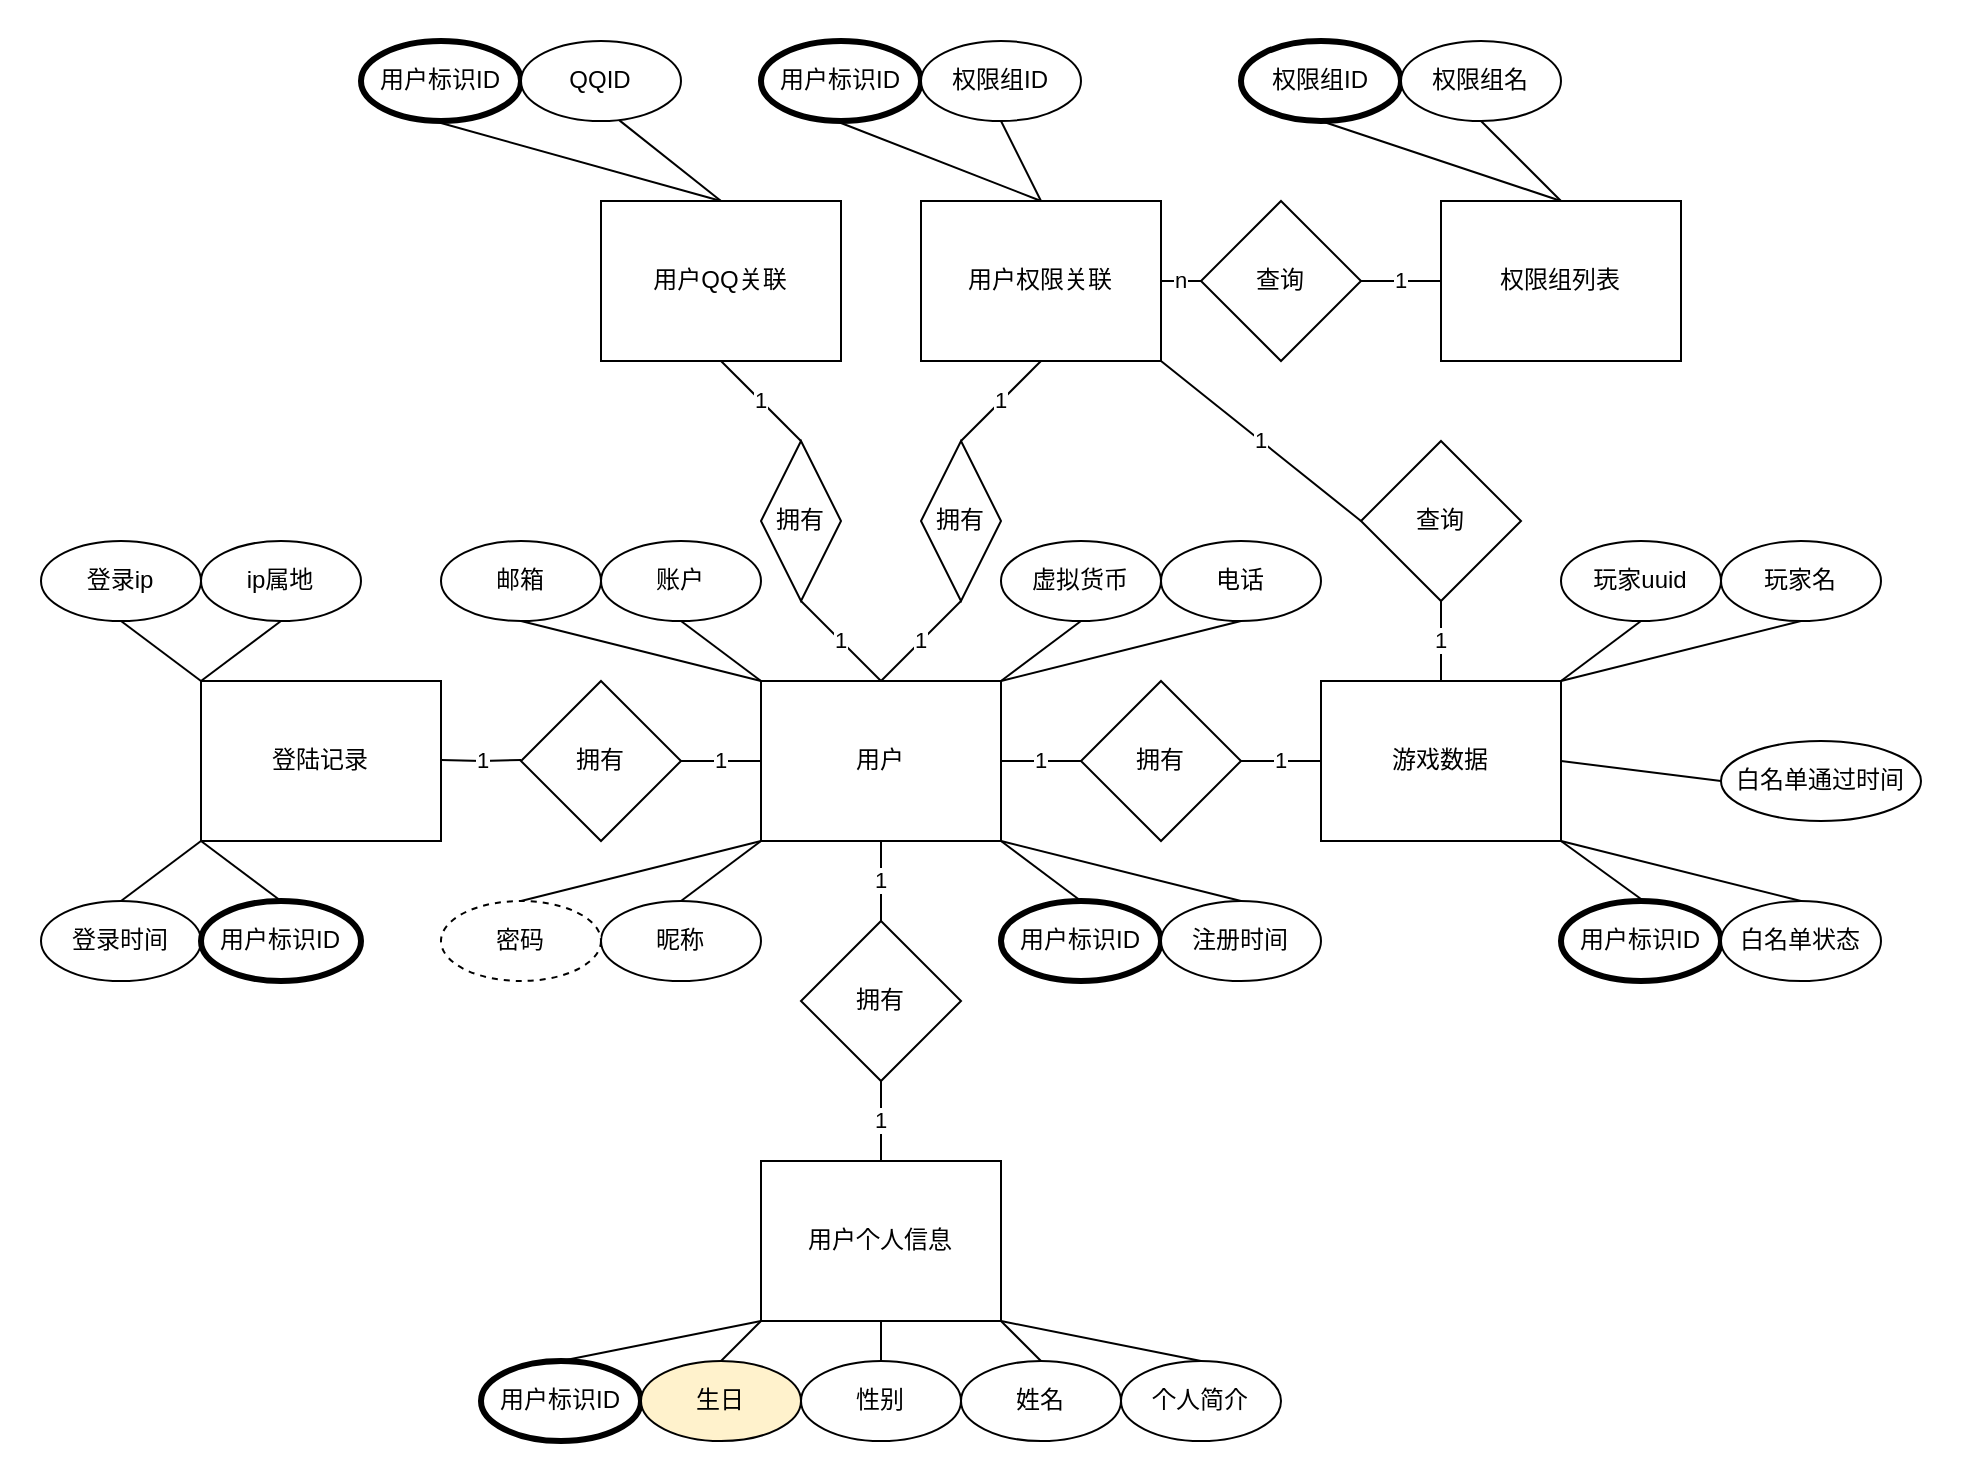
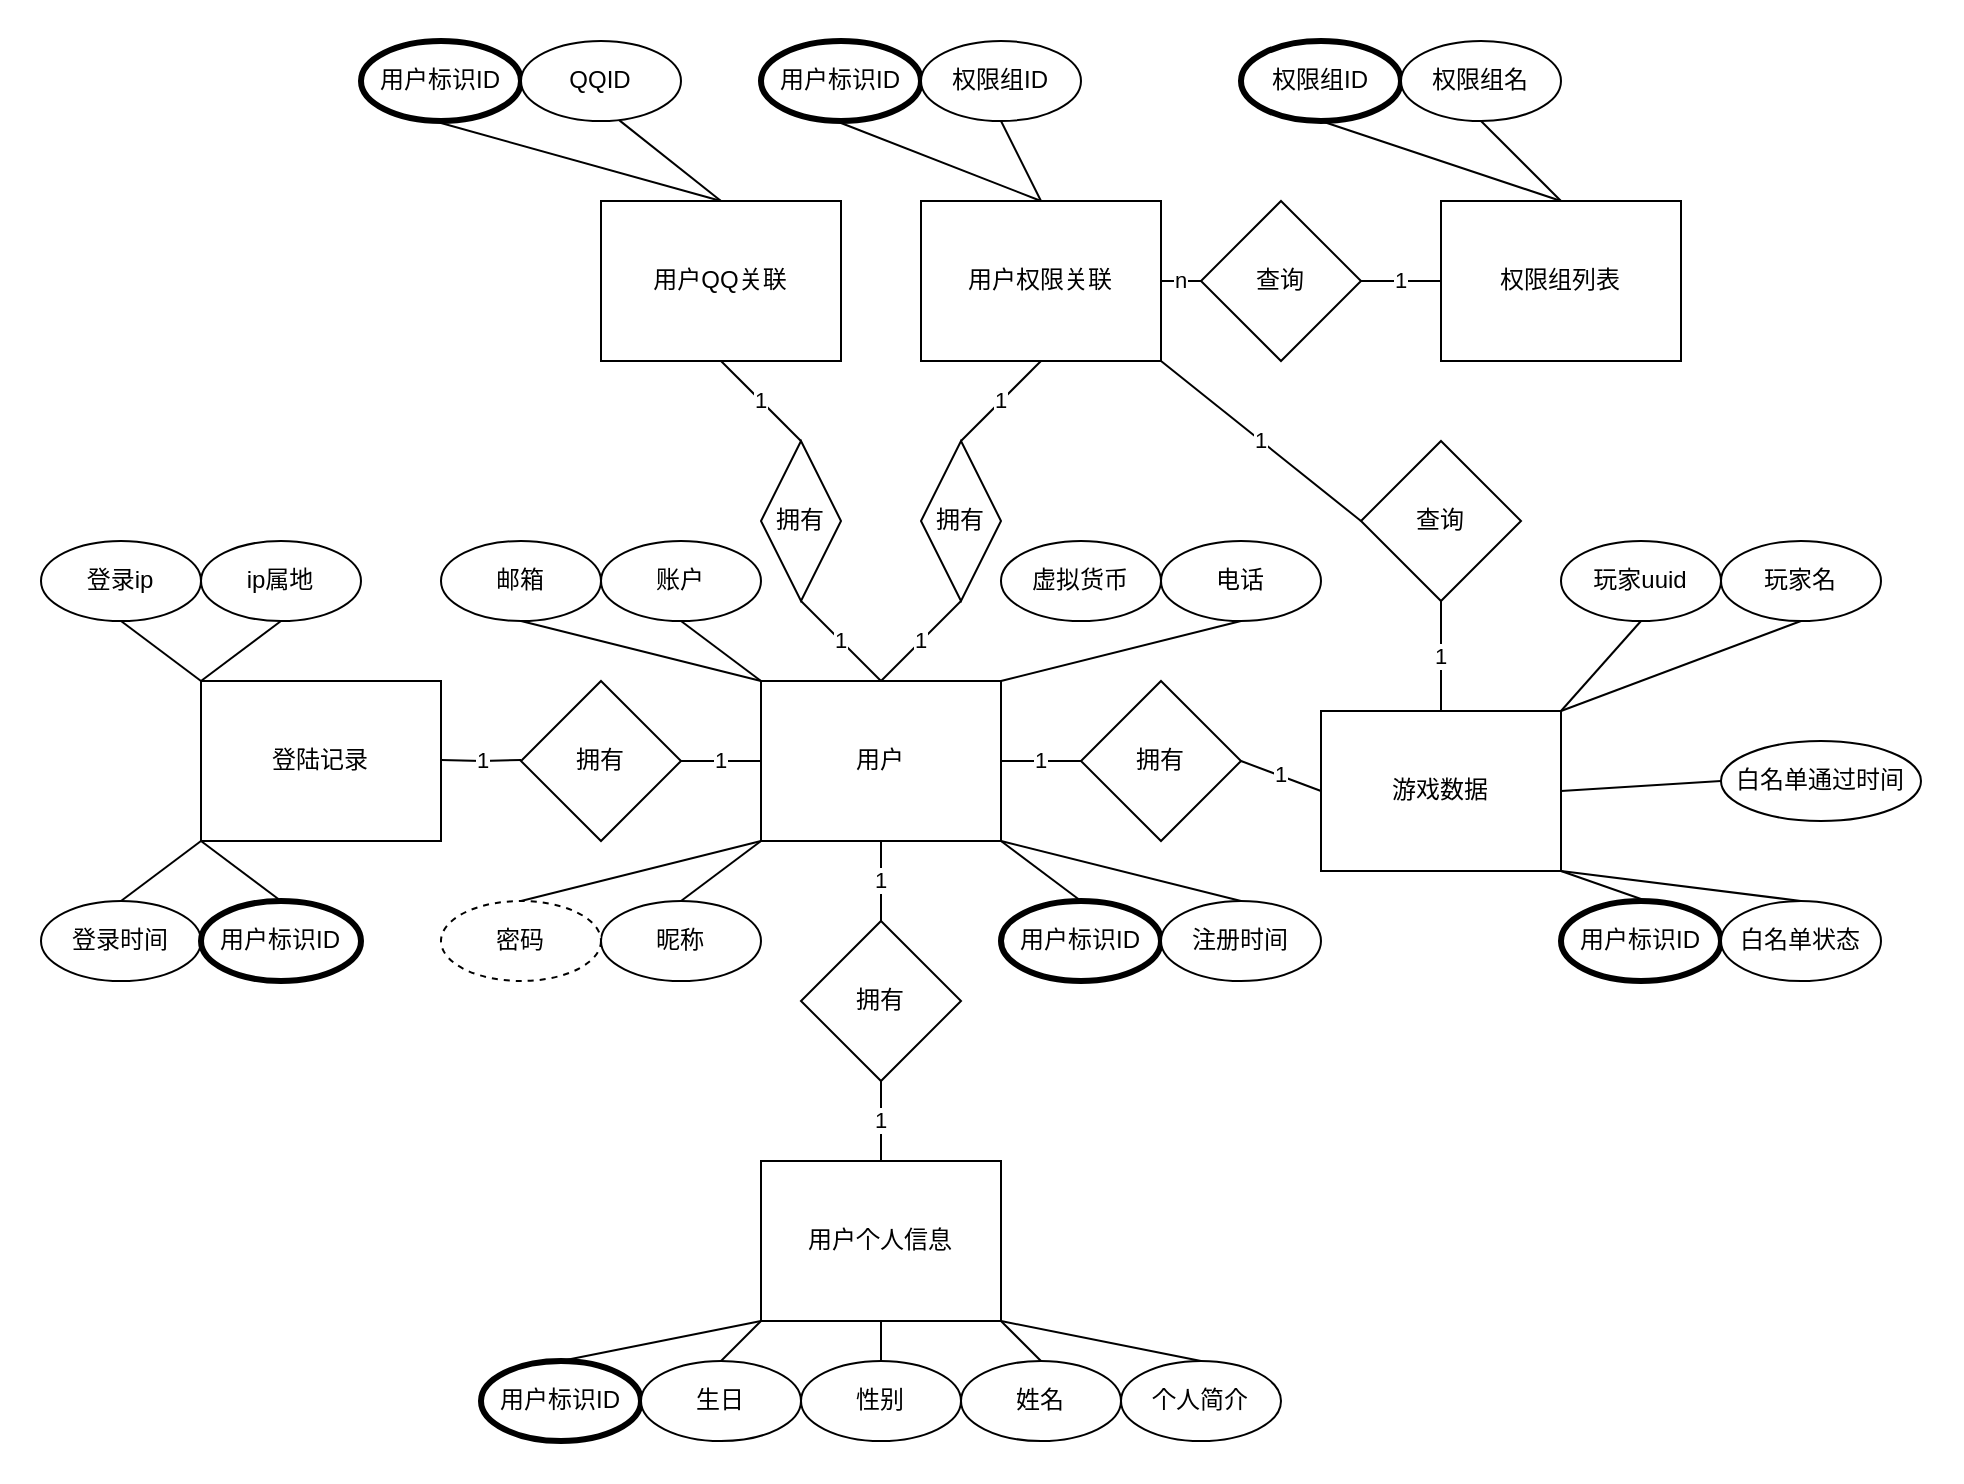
(1044, 649) -> none
(1441, 761) -> (1441, 791)
(721, 1401) -> (721, 1401)
